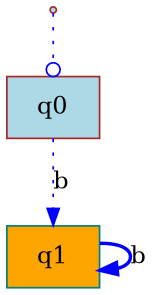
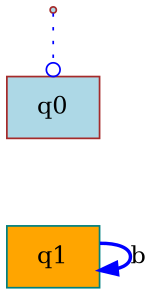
(53, 174) -> none
